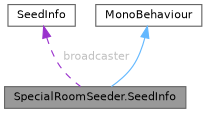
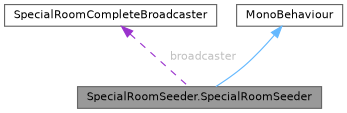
(42, 15) -> (111, 15)
(95, 97) -> (200, 97)
